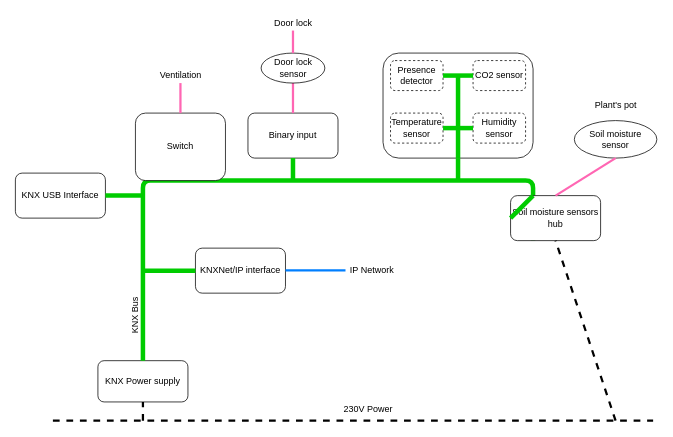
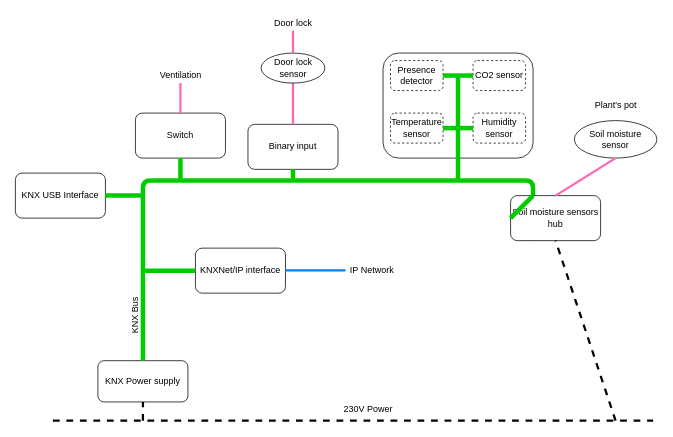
(293, 135) -> (293, 147)
(180, 147) -> (180, 135)
